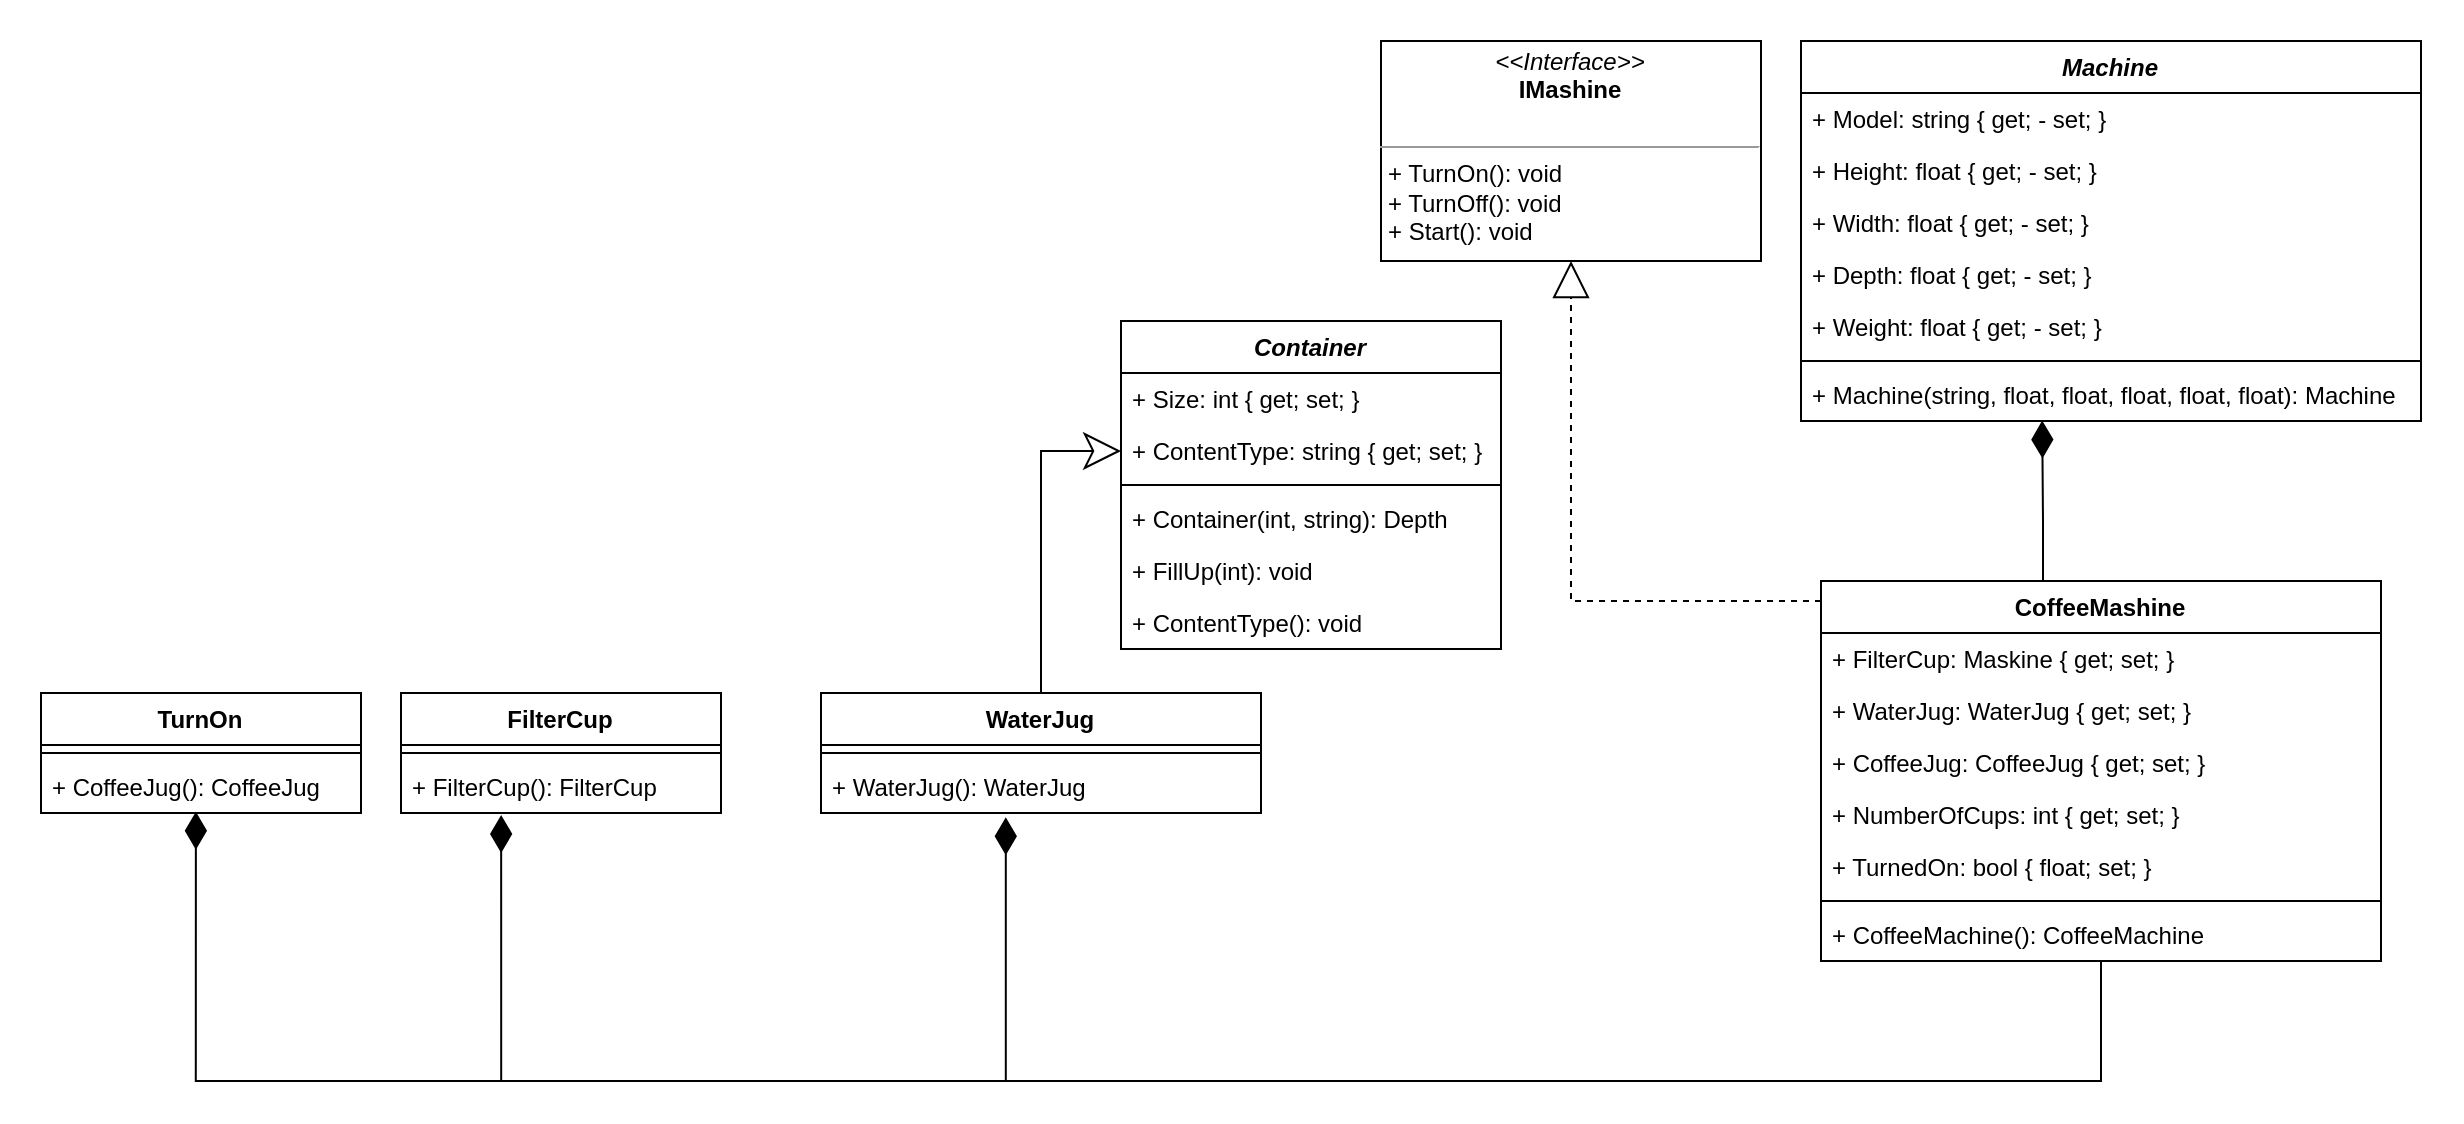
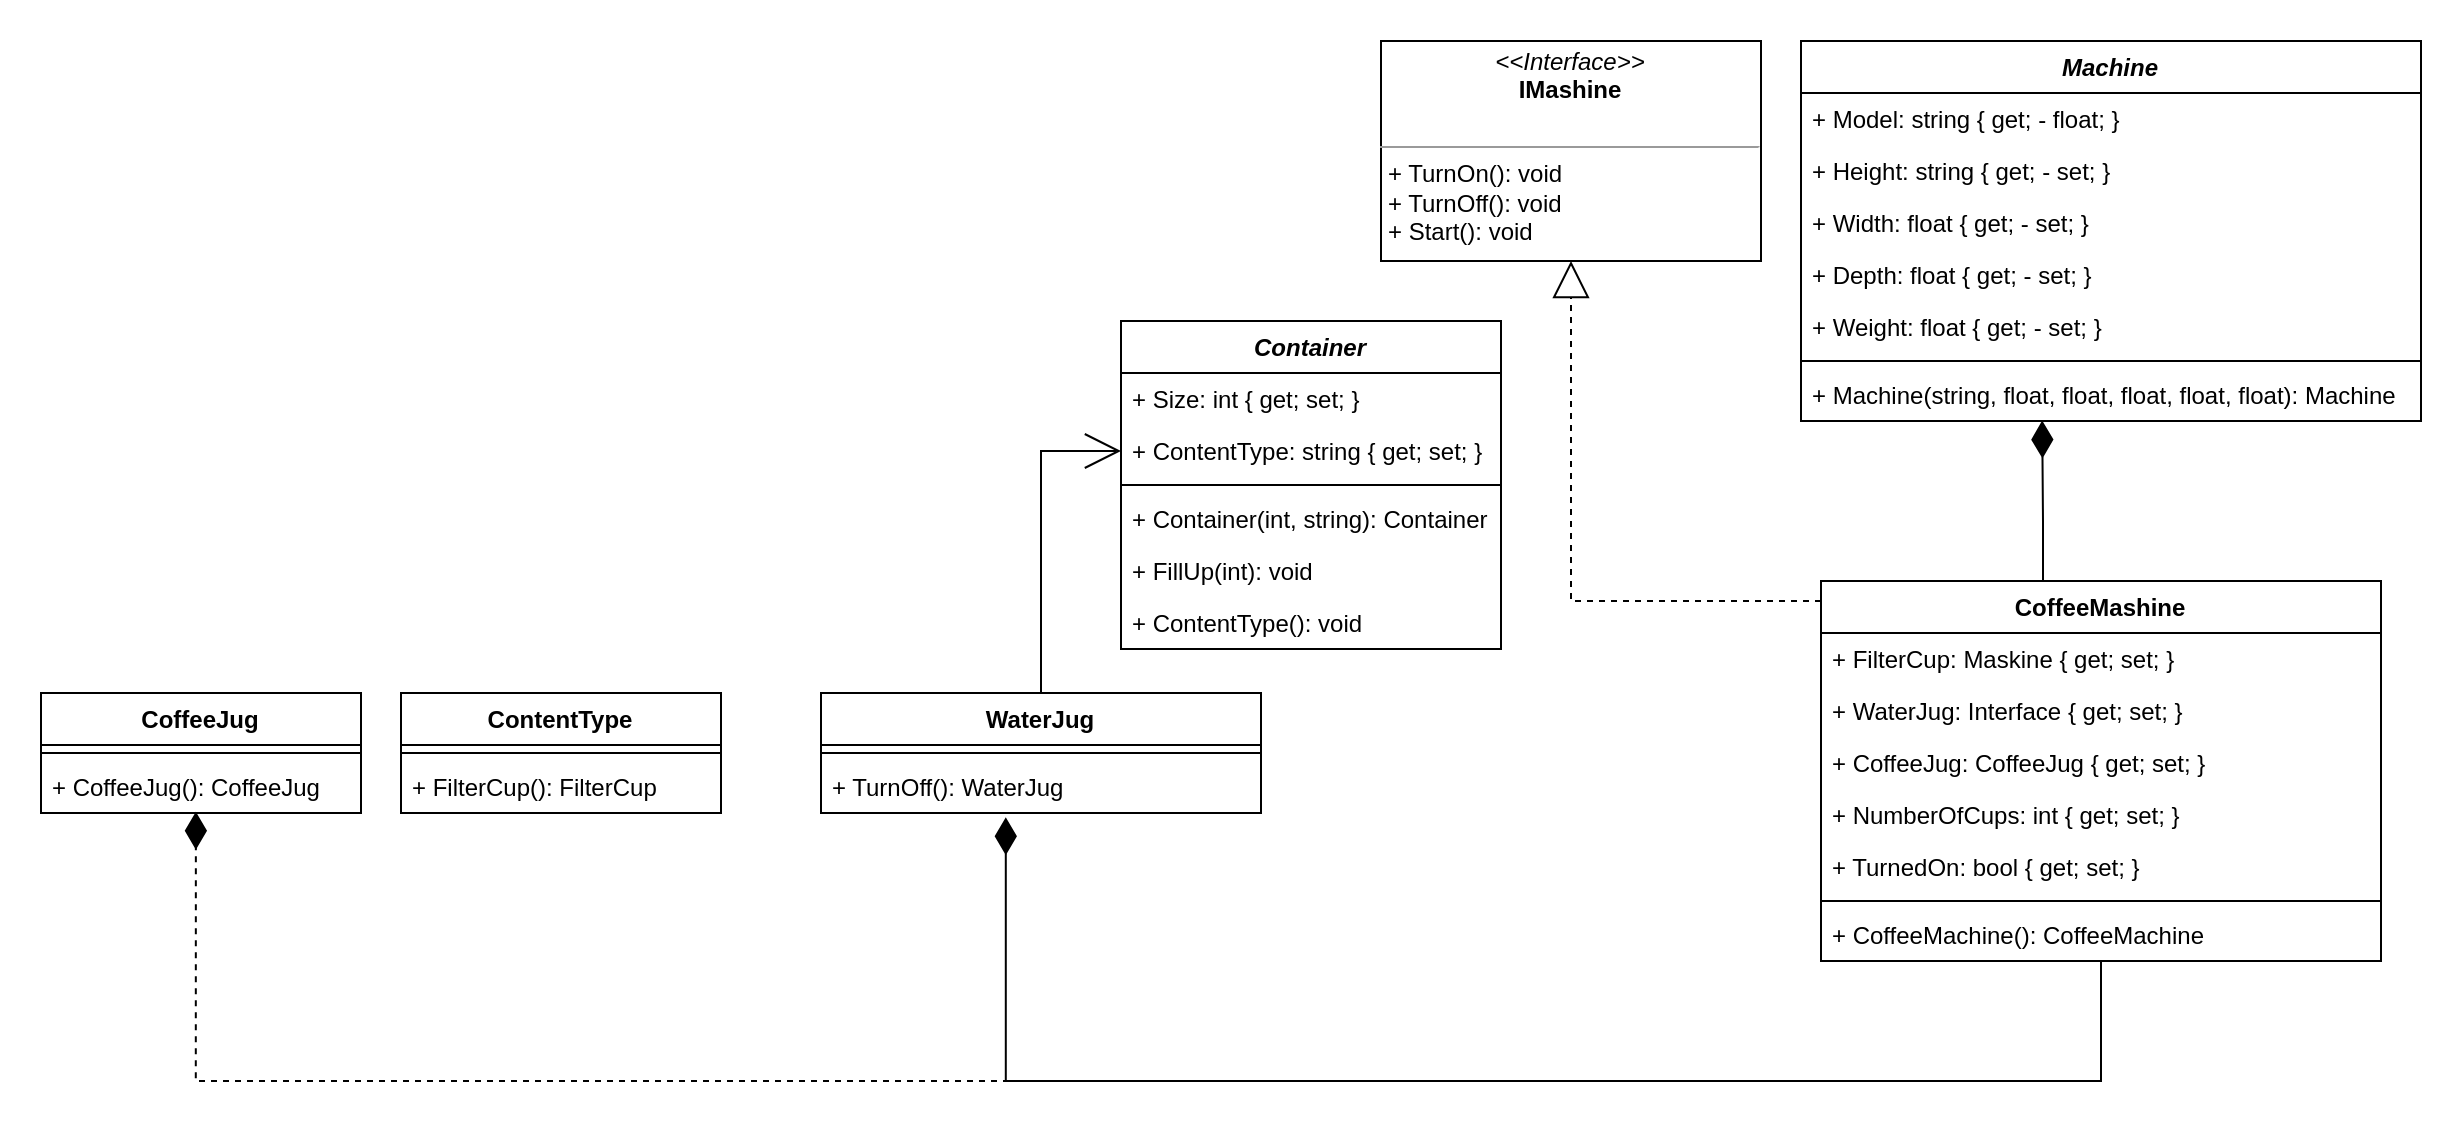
(1983, 120) -> (1993, 120)
(1983, 172) -> (1990, 172)
(1091, 451) -> (1102, 451)
(1315, 520) -> (1339, 520)
(2032, 712) -> (2039, 712)
(200, 720) -> (200, 720)
(560, 720) -> (560, 720)
(970, 788) -> (964, 788)
(2013, 868) -> (2002, 868)
(501, 964) -> none
(230, 1081) -> (230, 1081)
